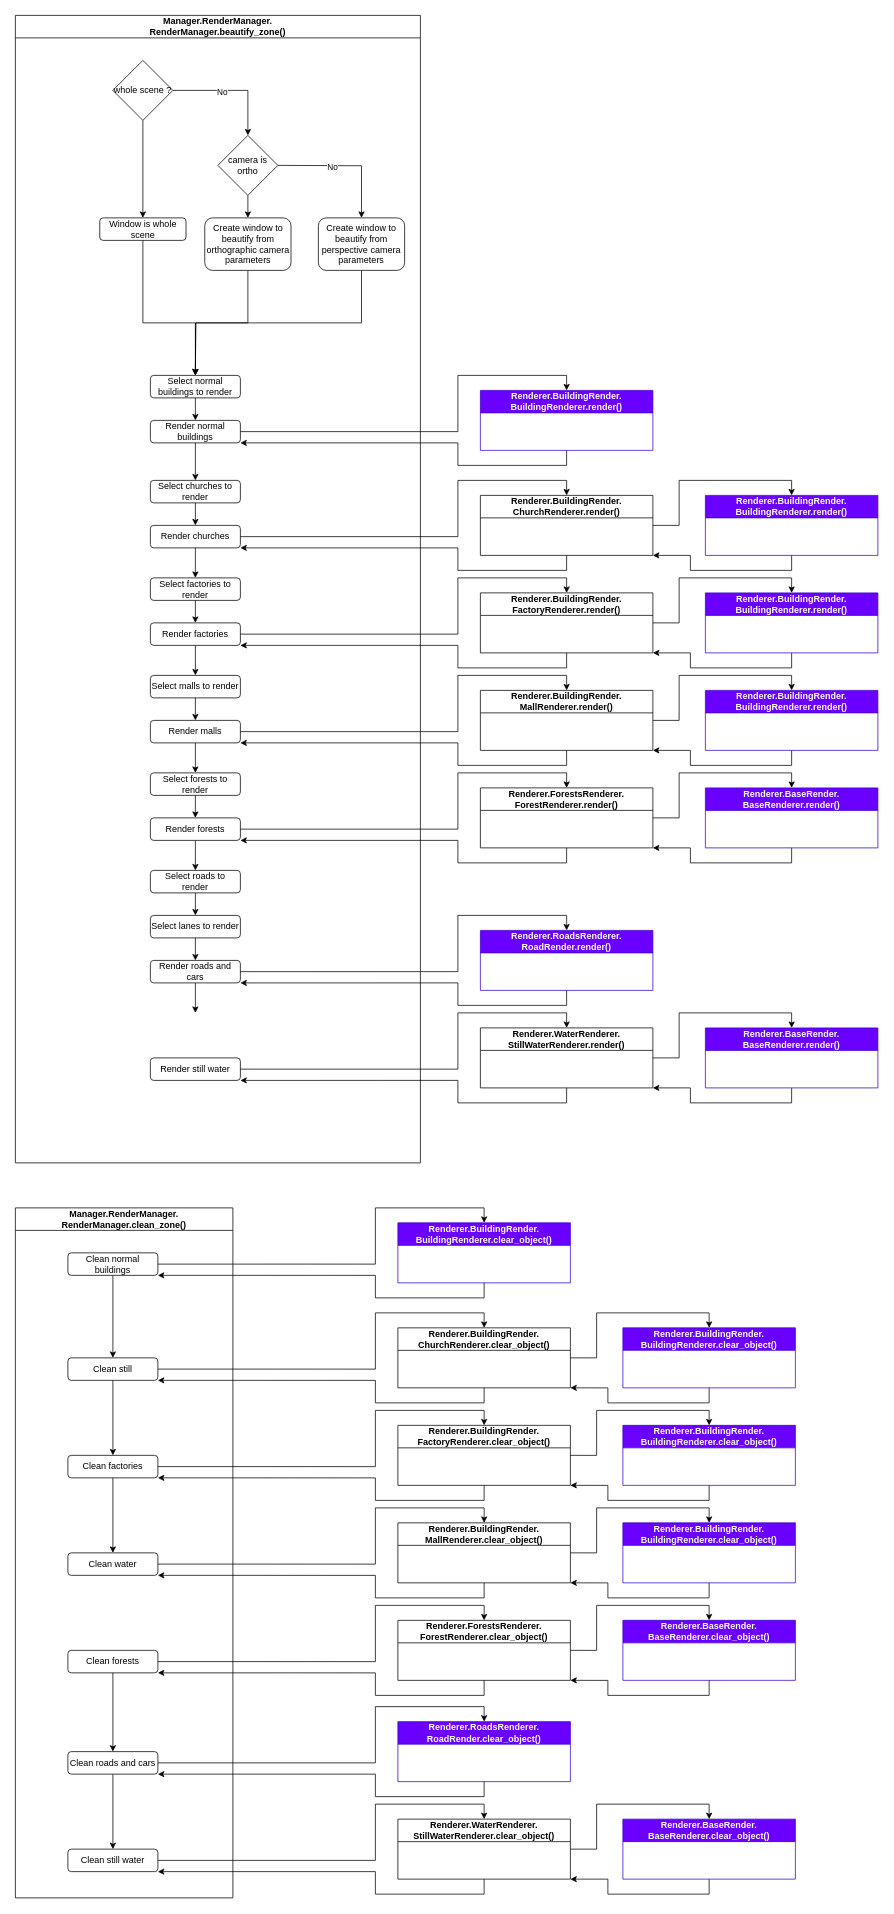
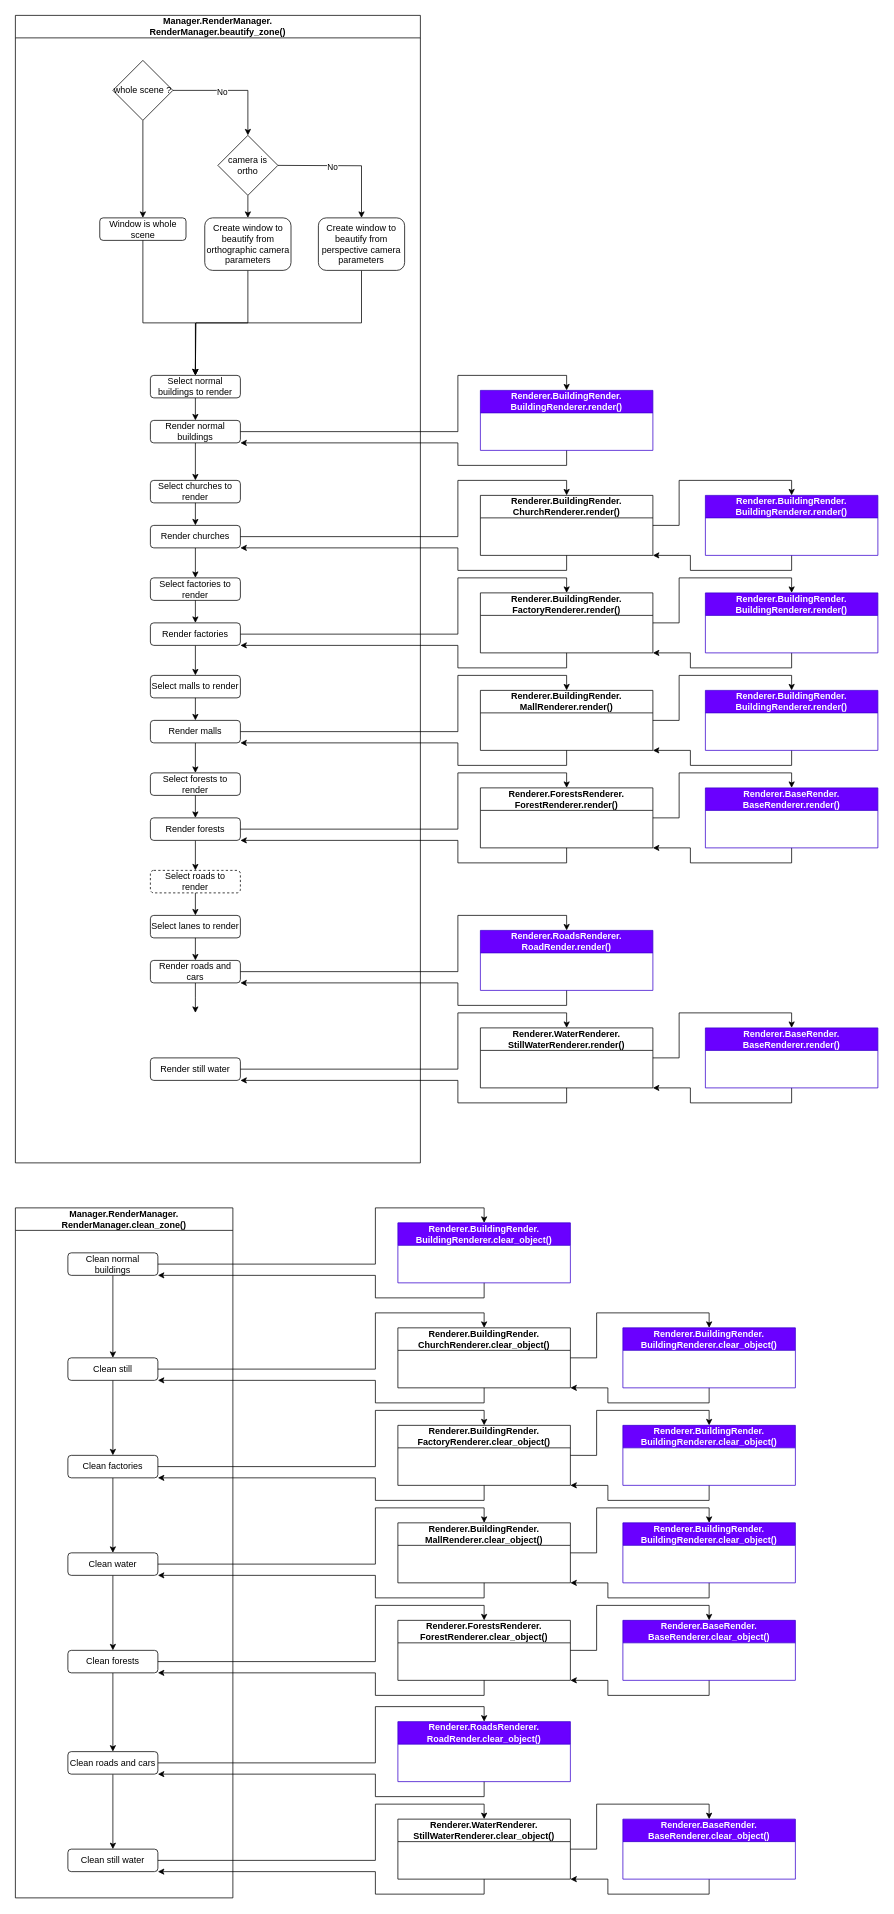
(195, 882) -> (195, 882)
none -> (113, 1644)
